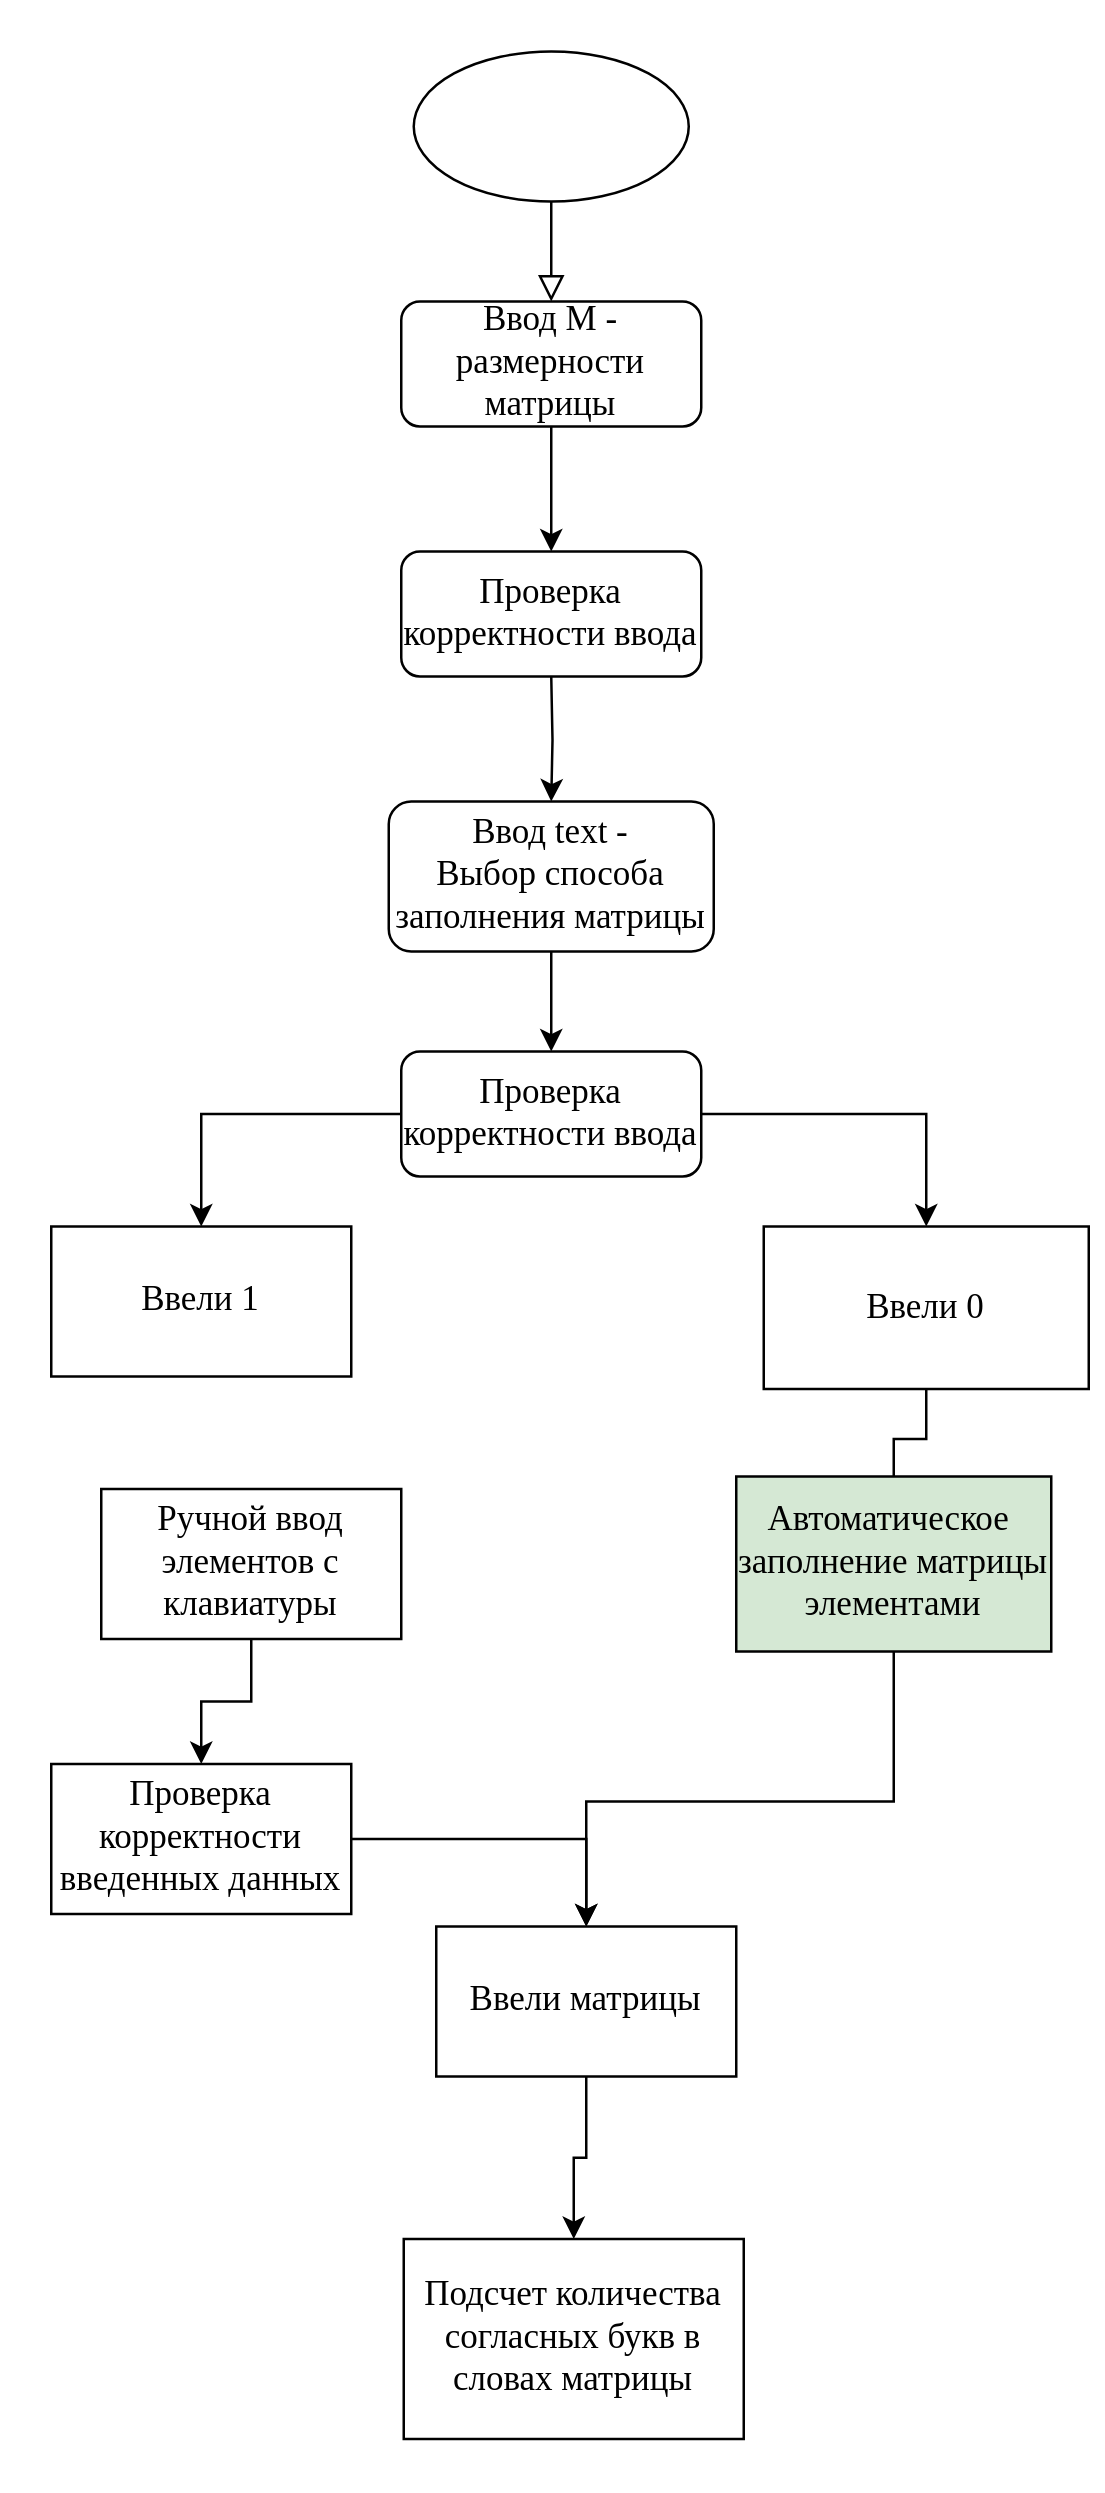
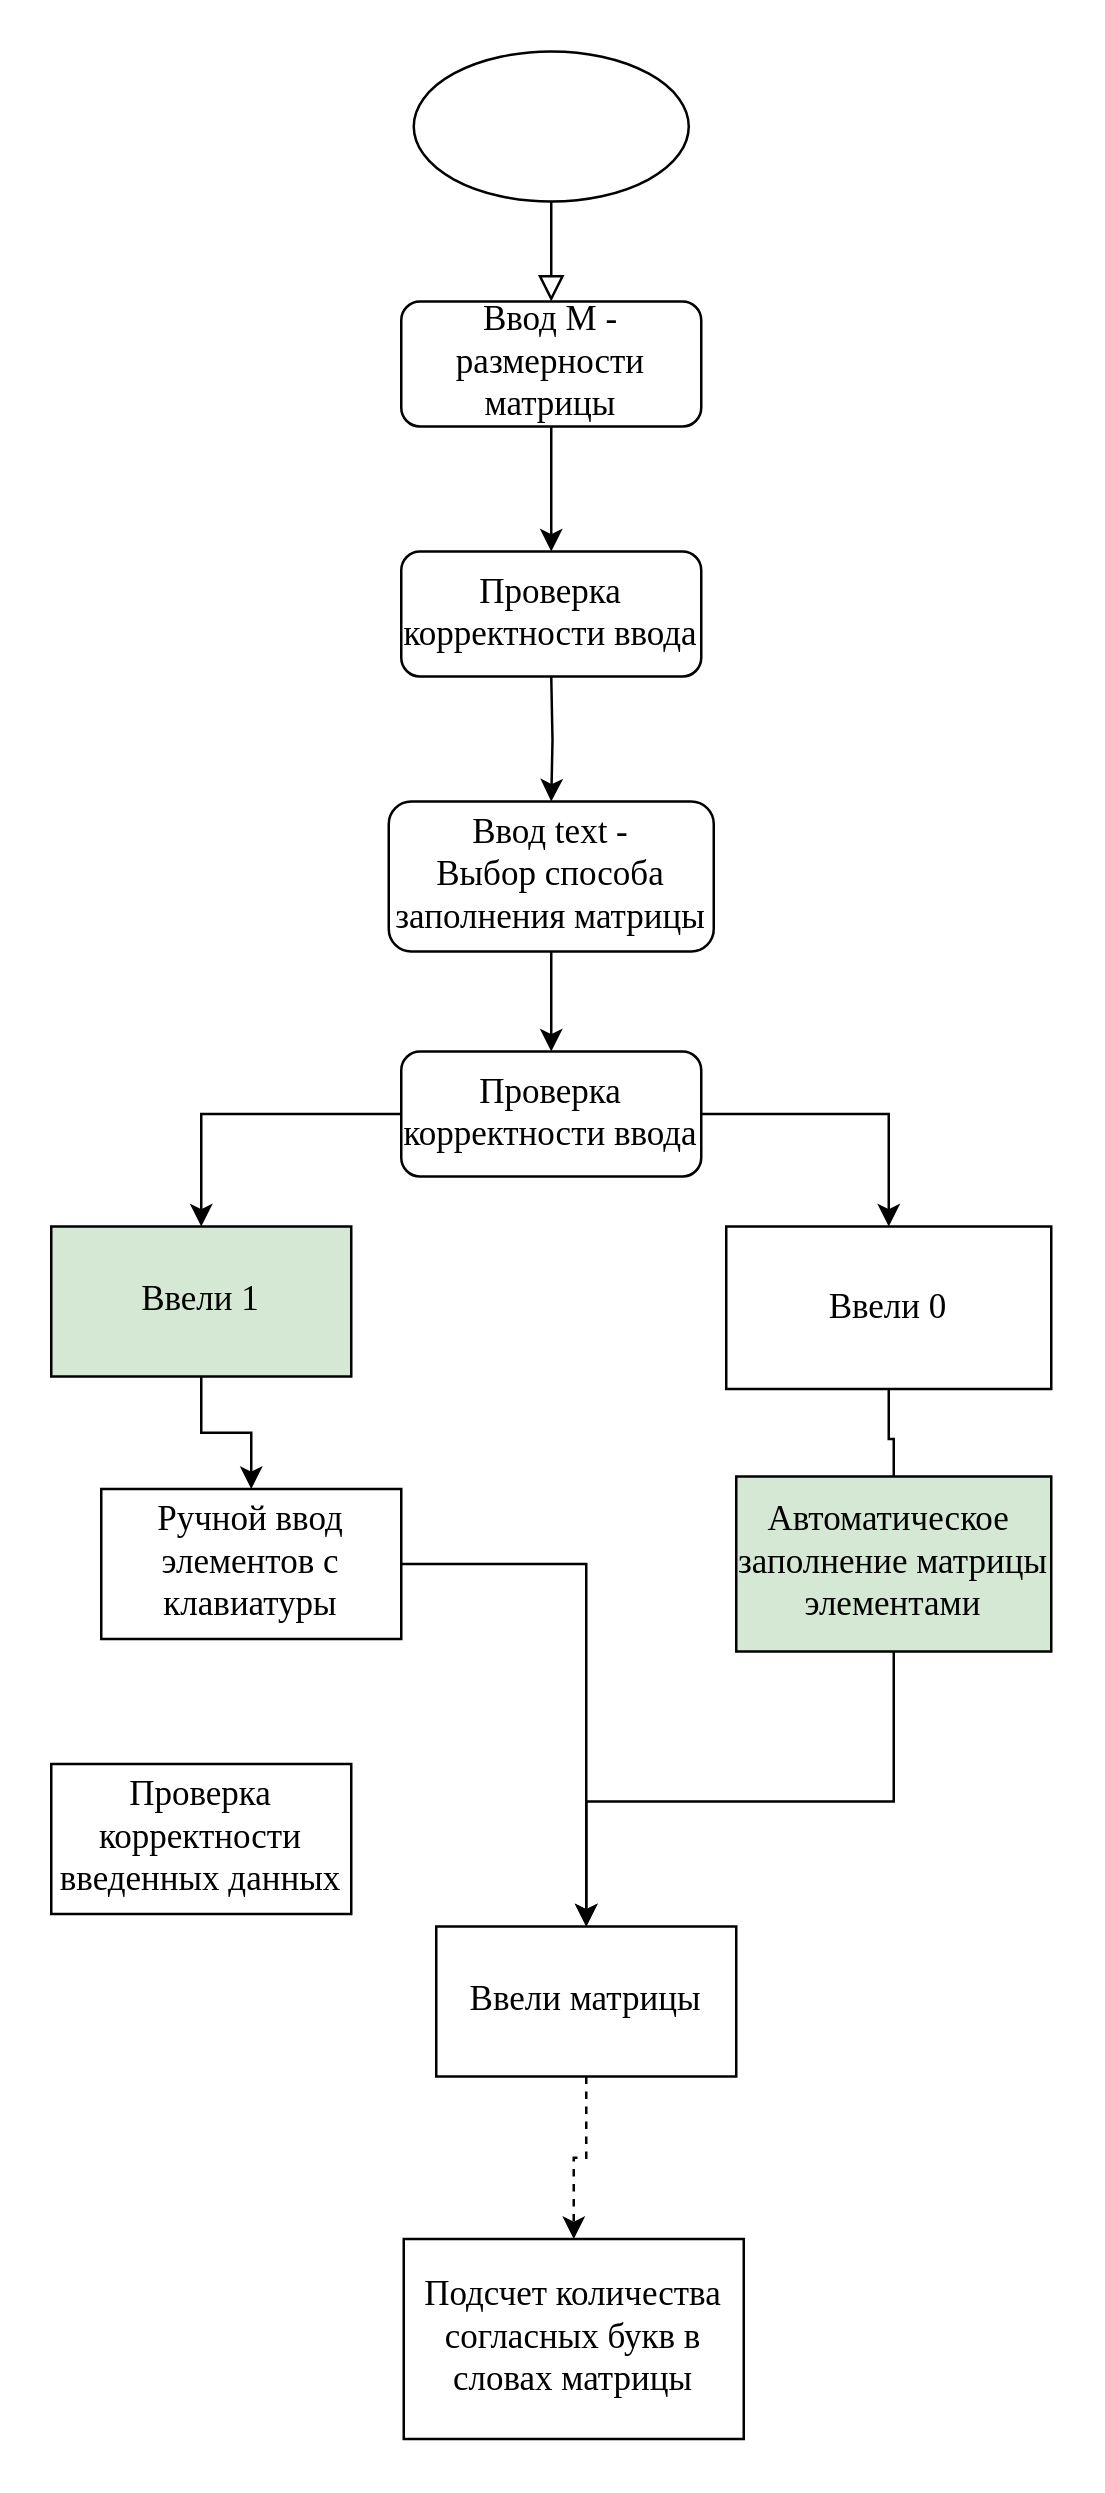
(201, 1301) -> (201, 1301)
(926, 1308) -> (889, 1308)
none -> (218, 1433)
(234, 1701) -> (586, 1587)
(466, 1839) -> none
(586, 2154) -> (586, 2154)
